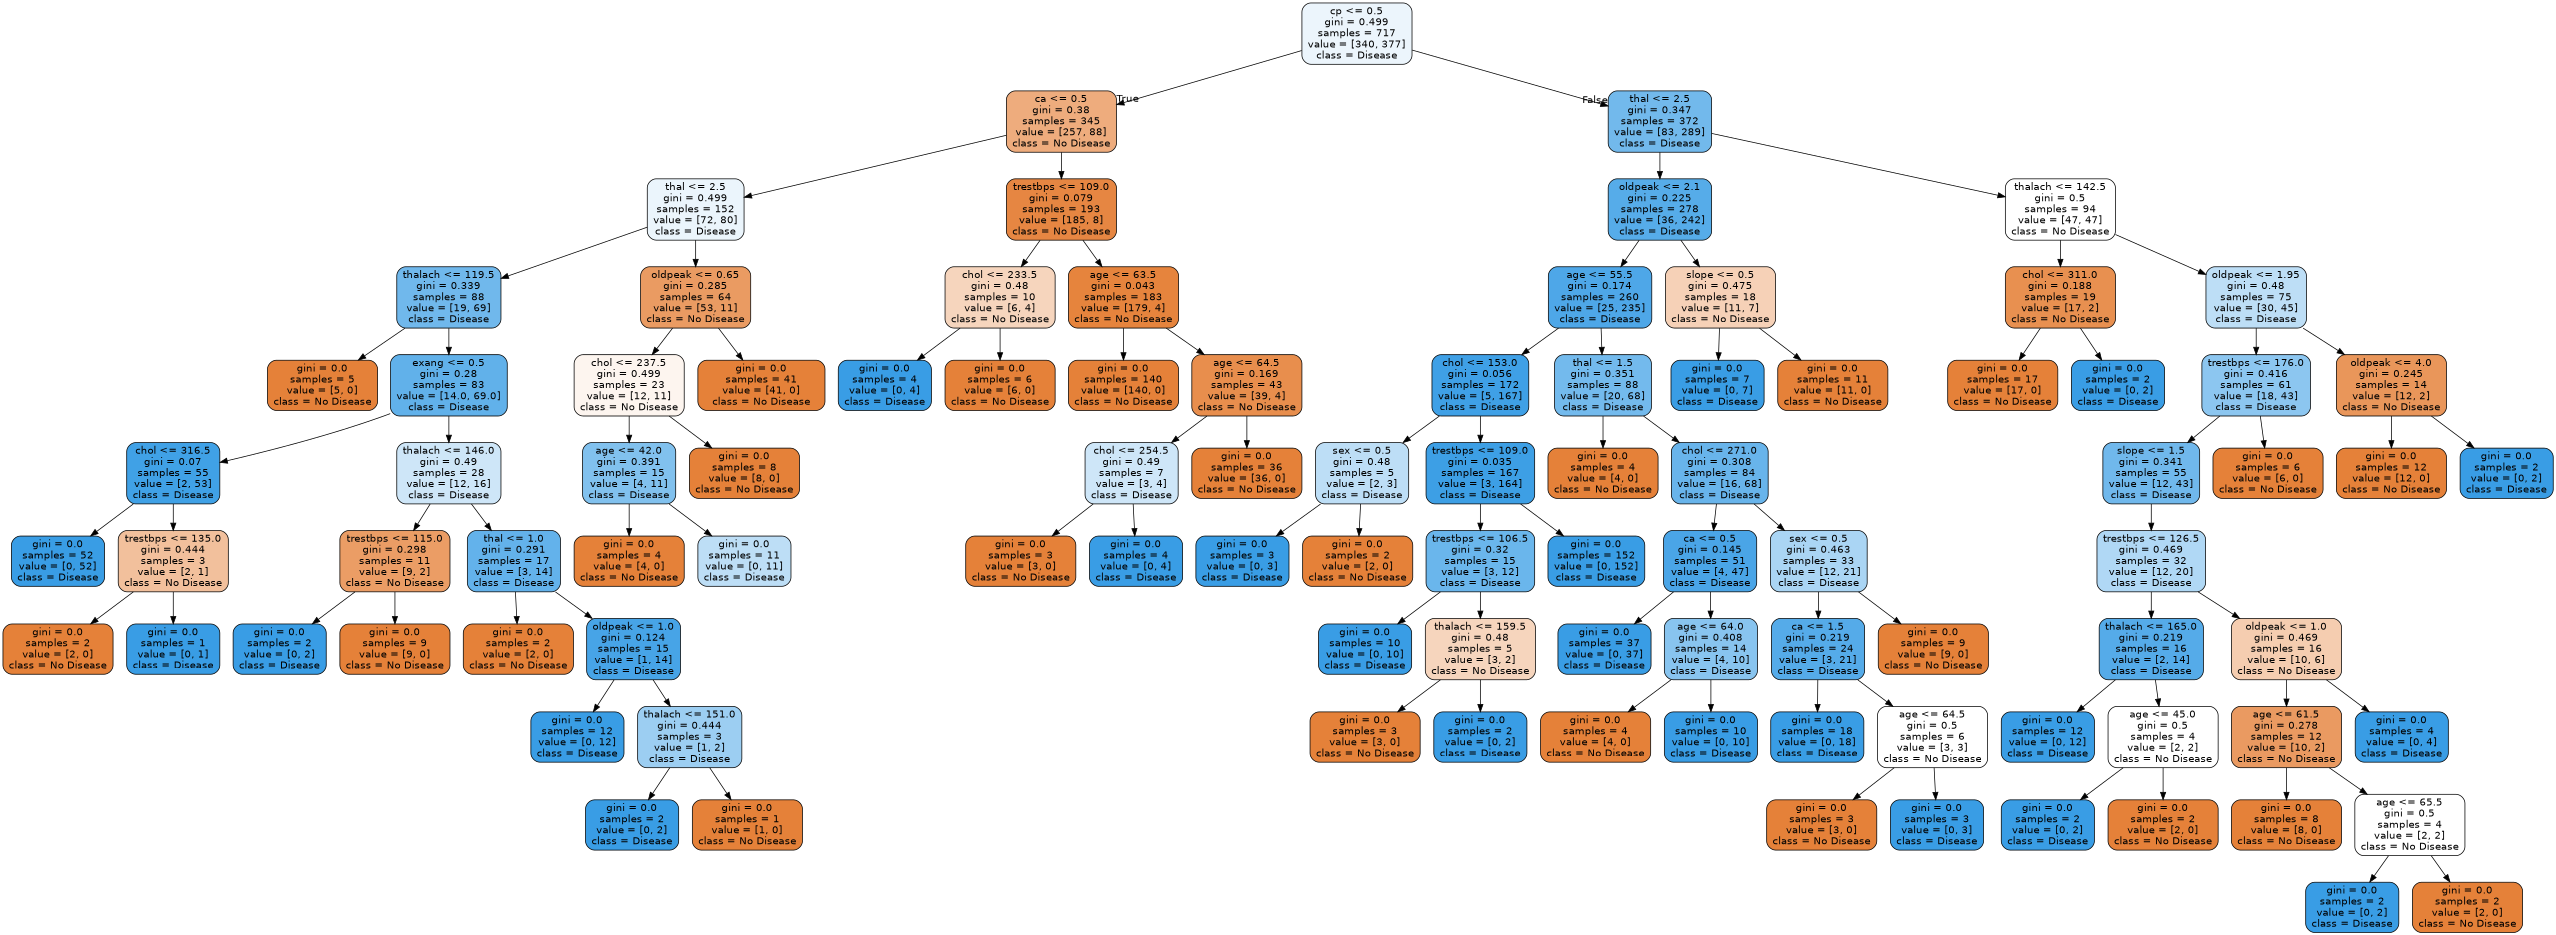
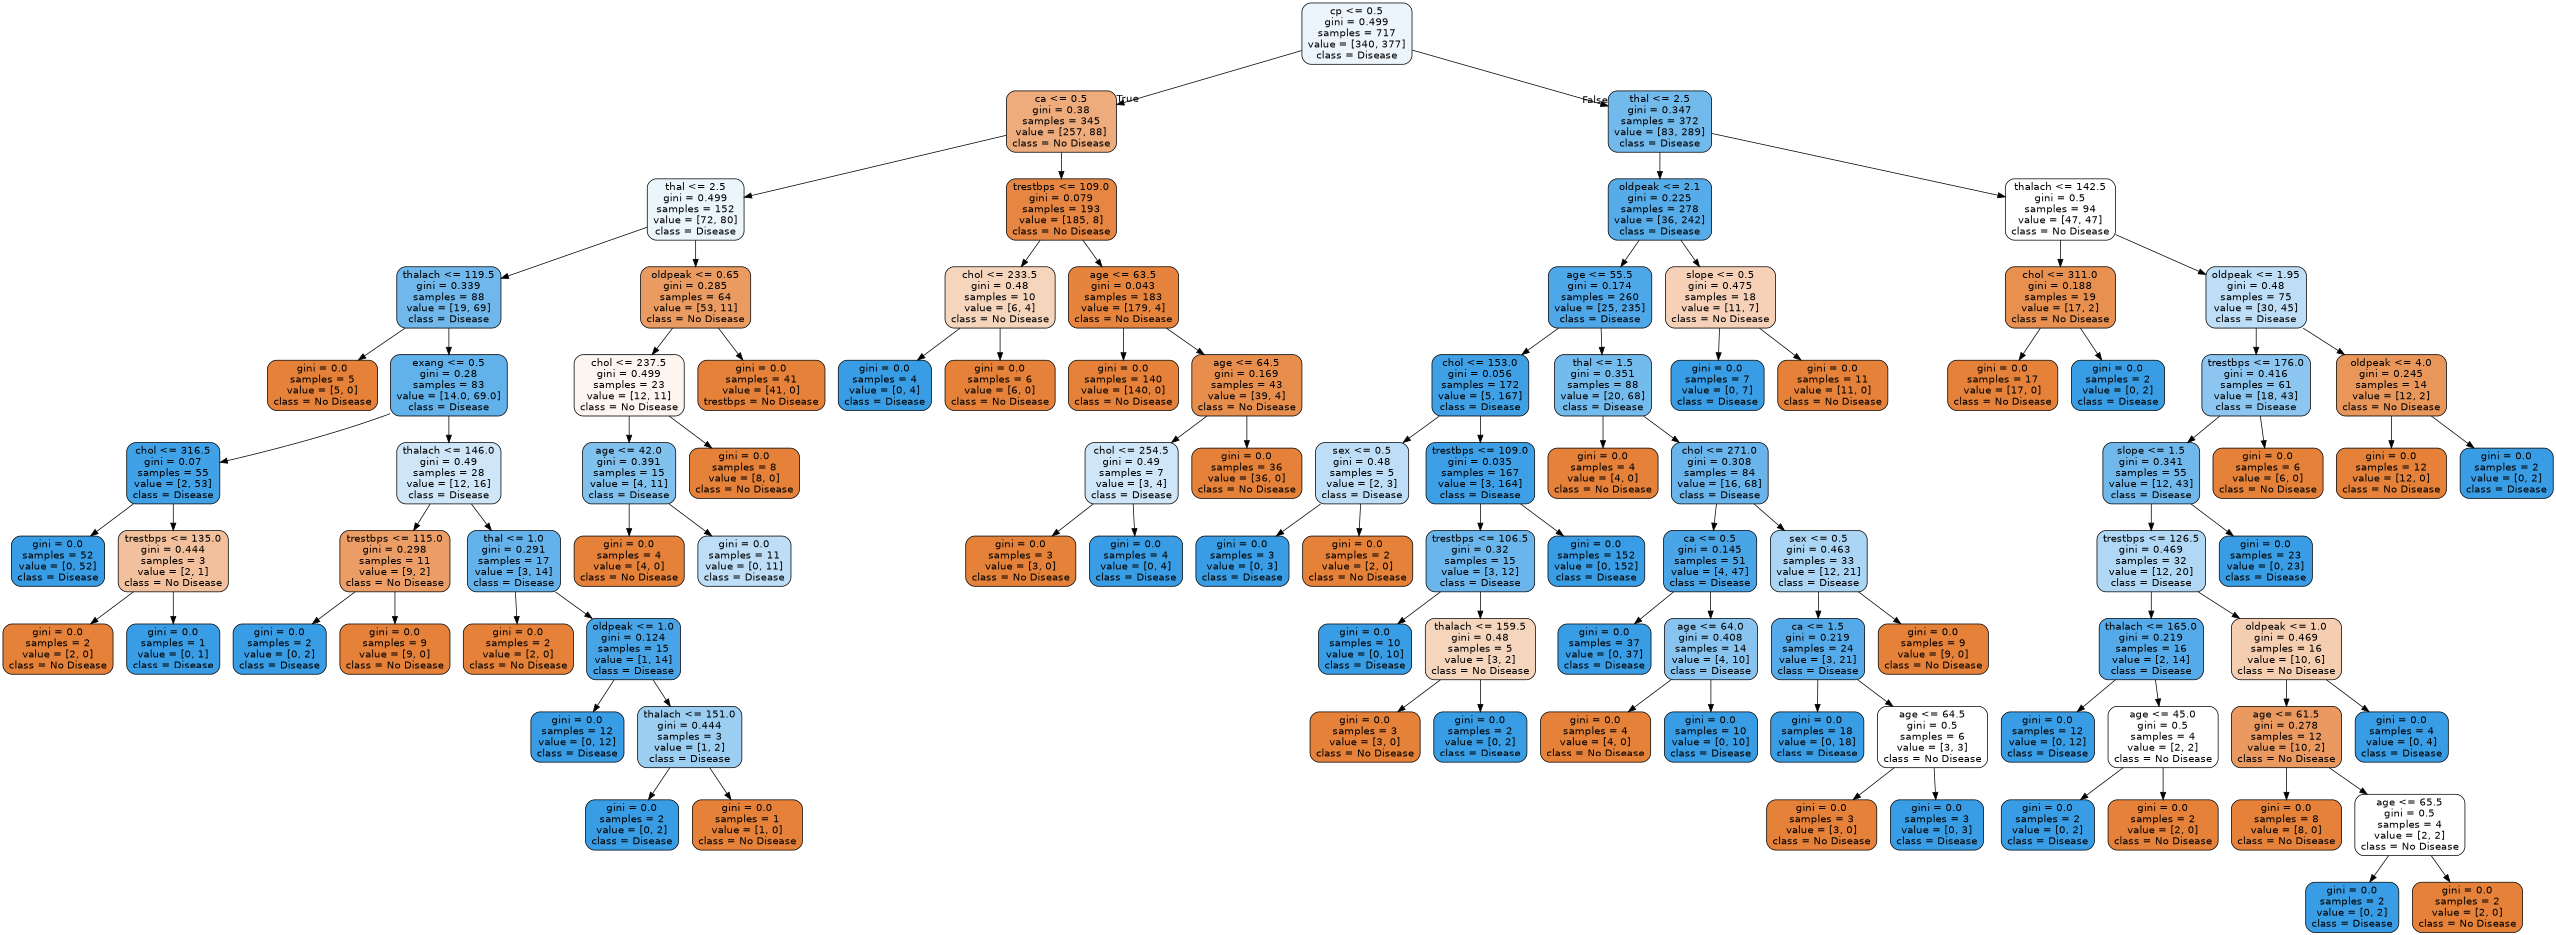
(761, 385) -> (761, 385)
none -> (2266, 561)
